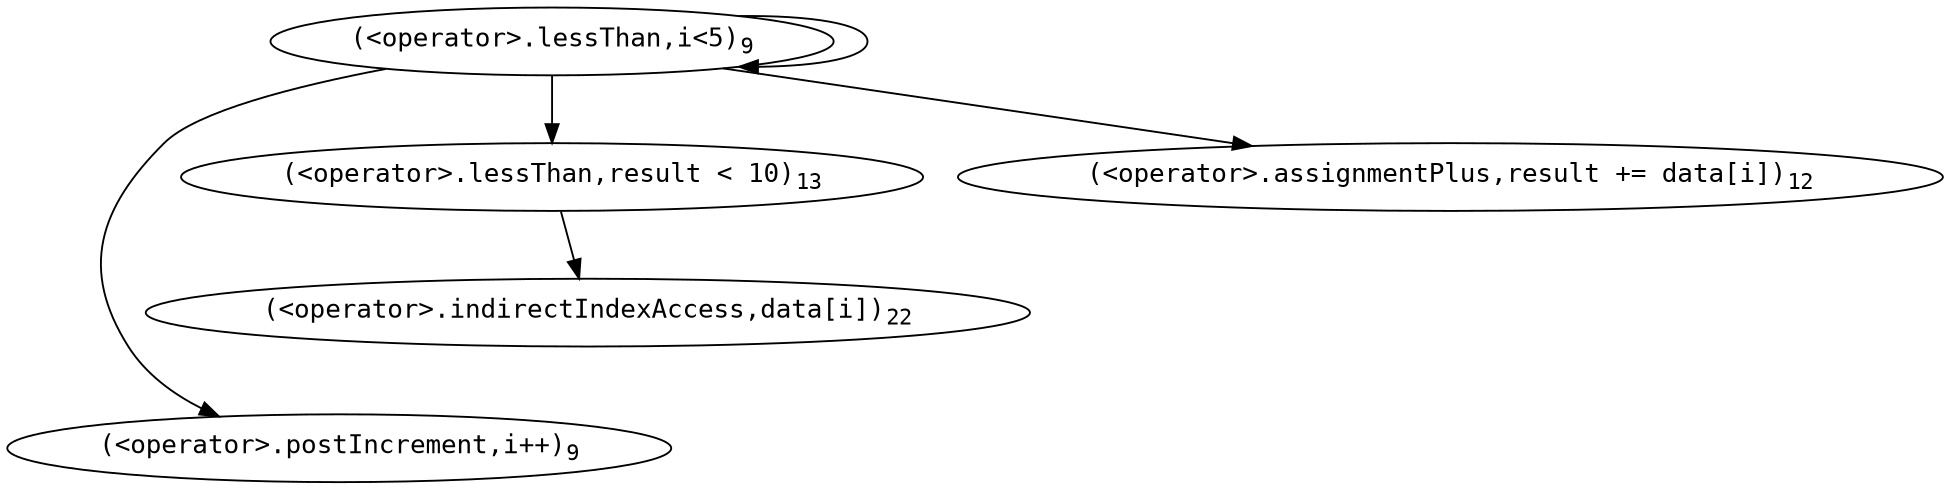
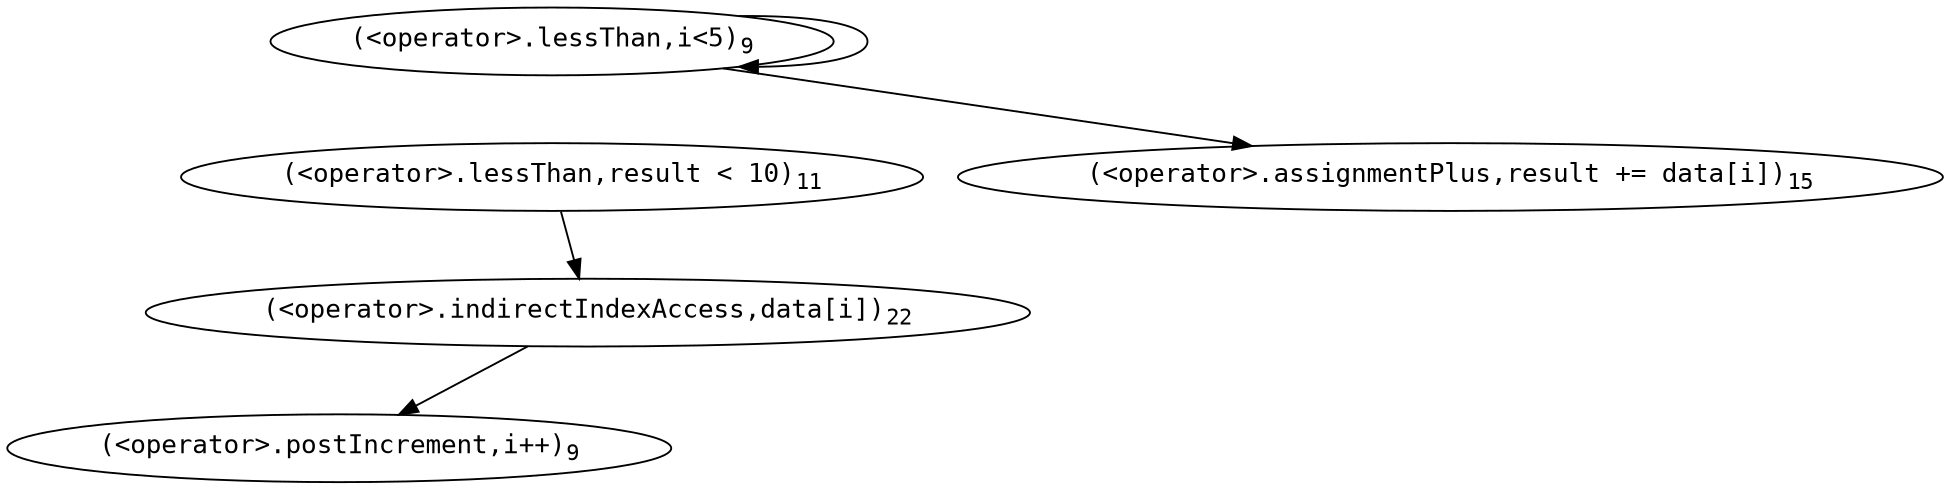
(552, 100) -> none
(809, 174) -> (809, 174)
(1801, 174) -> (1801, 174)
(135, 177) -> (472, 376)
